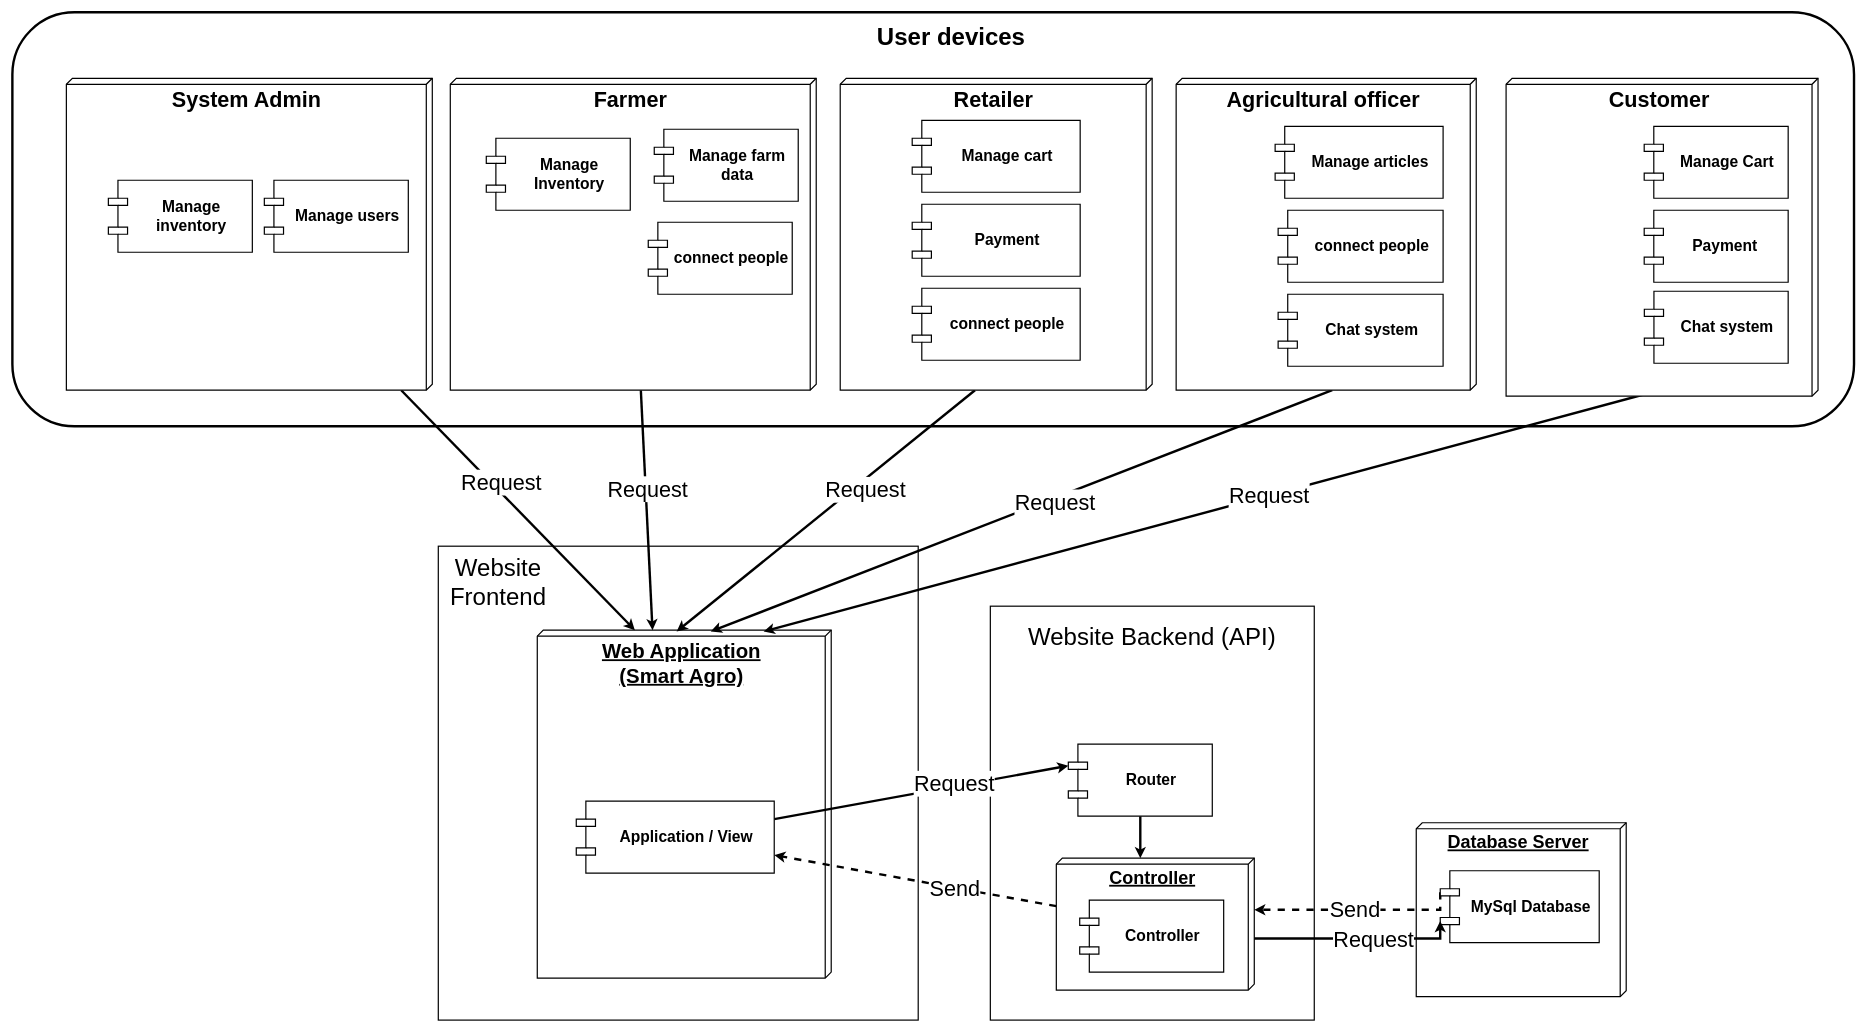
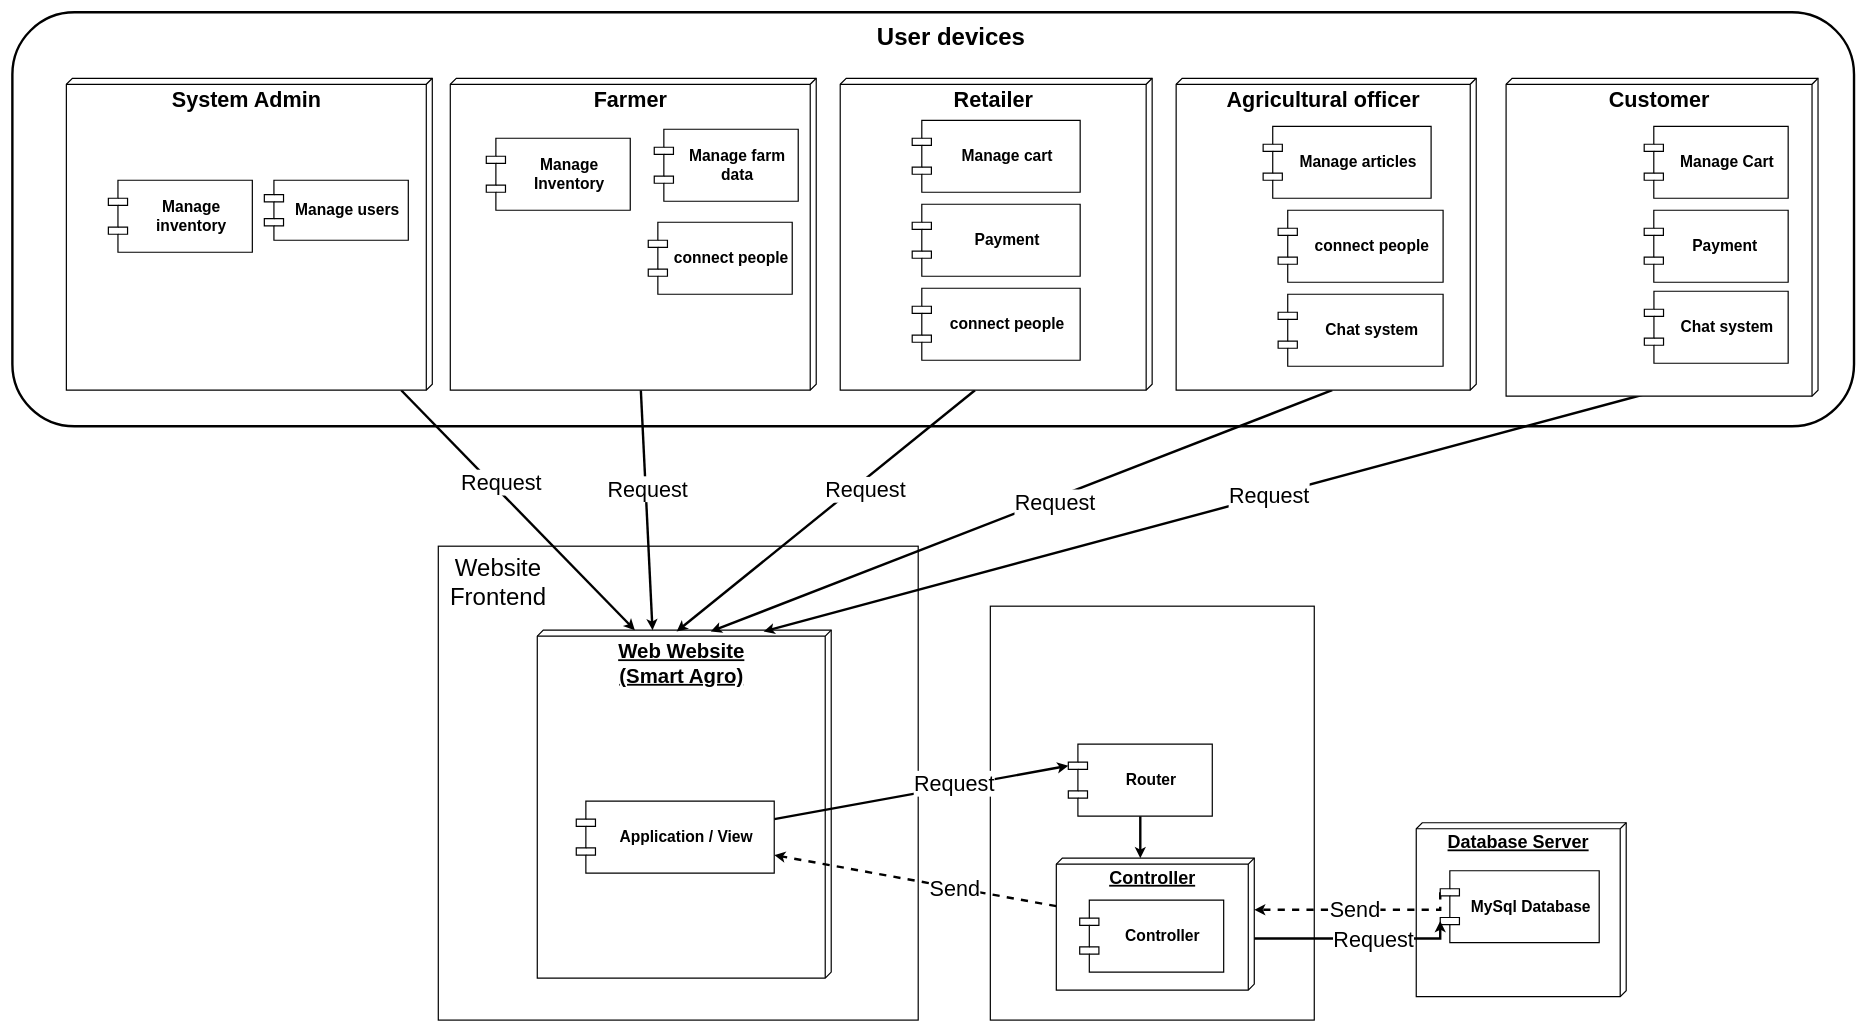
(1359, 162) -> (1347, 162)
(336, 216) -> (336, 210)
(1152, 636) -> none
(682, 664) -> (682, 664)
